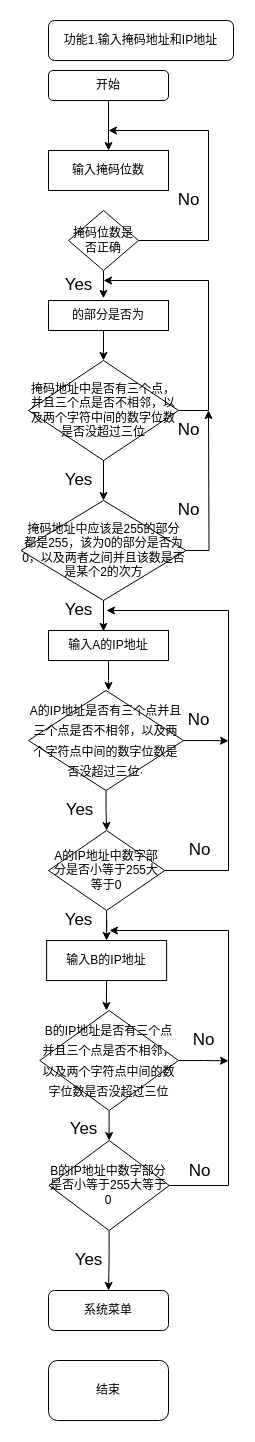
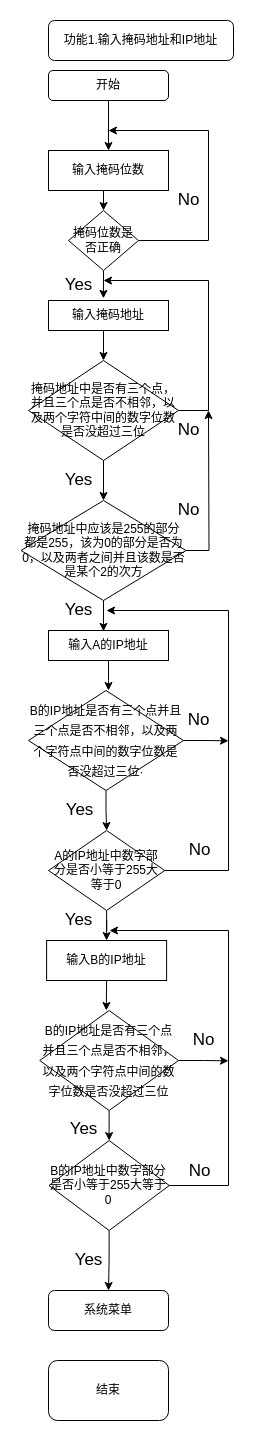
none -> (104, 197)
(109, 316) -> (109, 316)
(106, 741) -> (106, 741)
